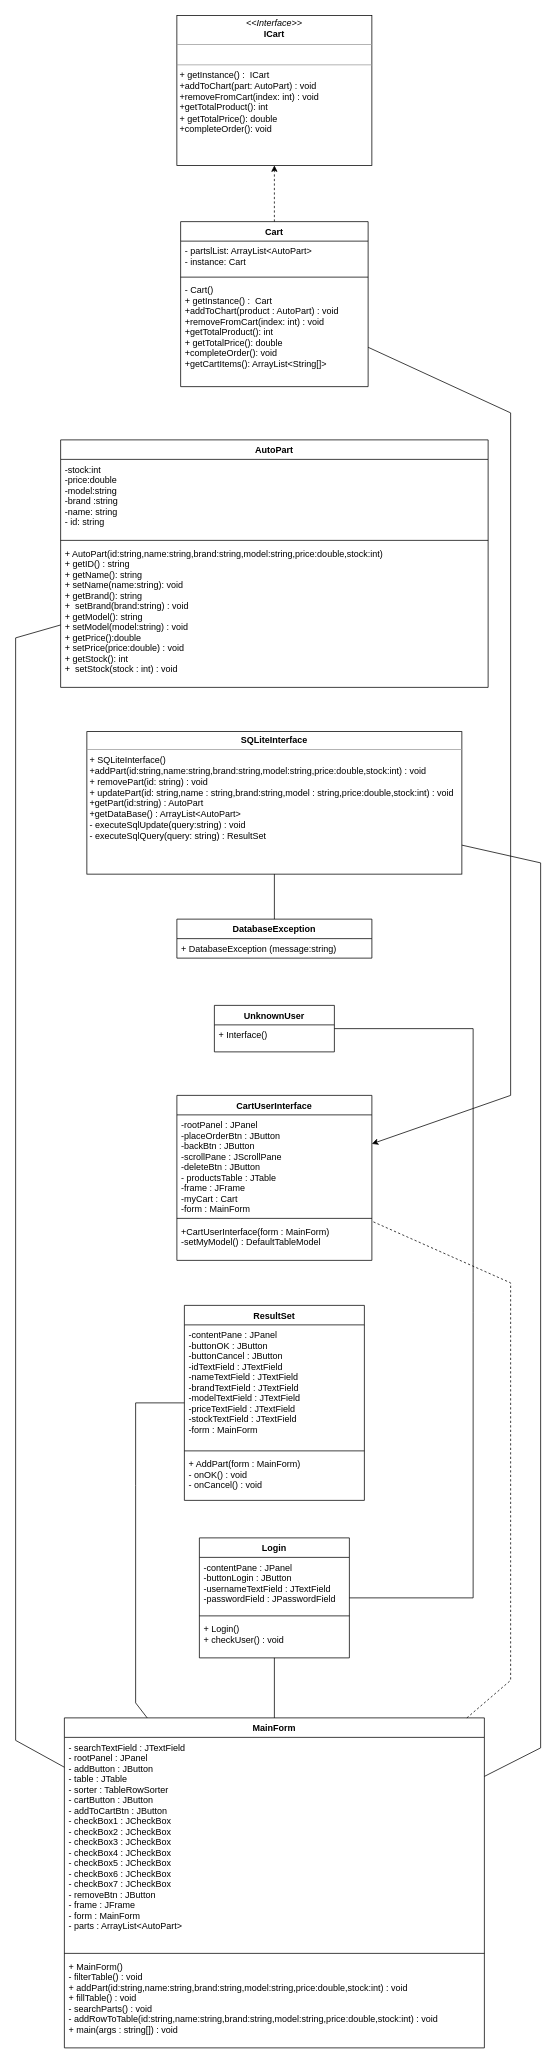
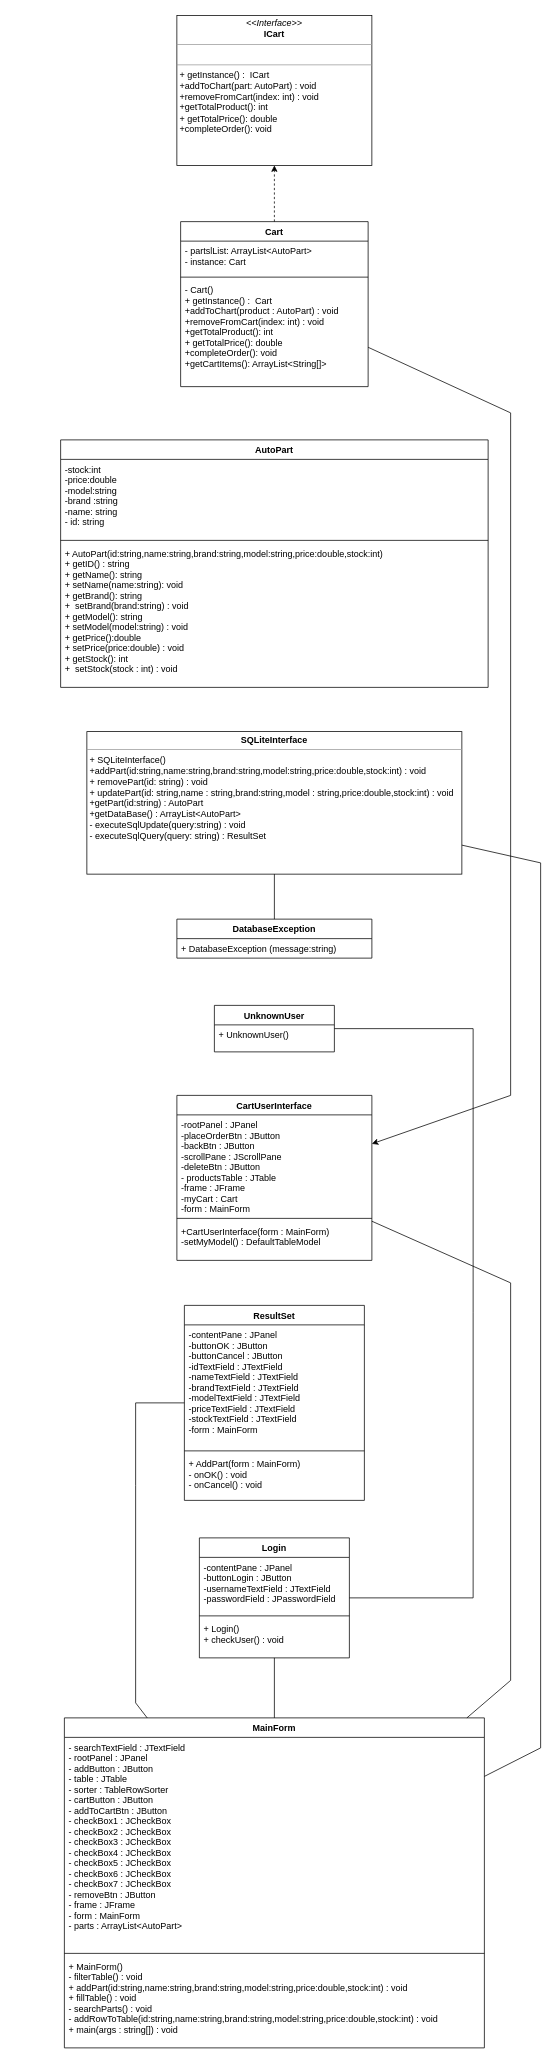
(250, 1035) -> (255, 1035)
(15, 1194) -> none
(510, 1435) -> (510, 1435)
